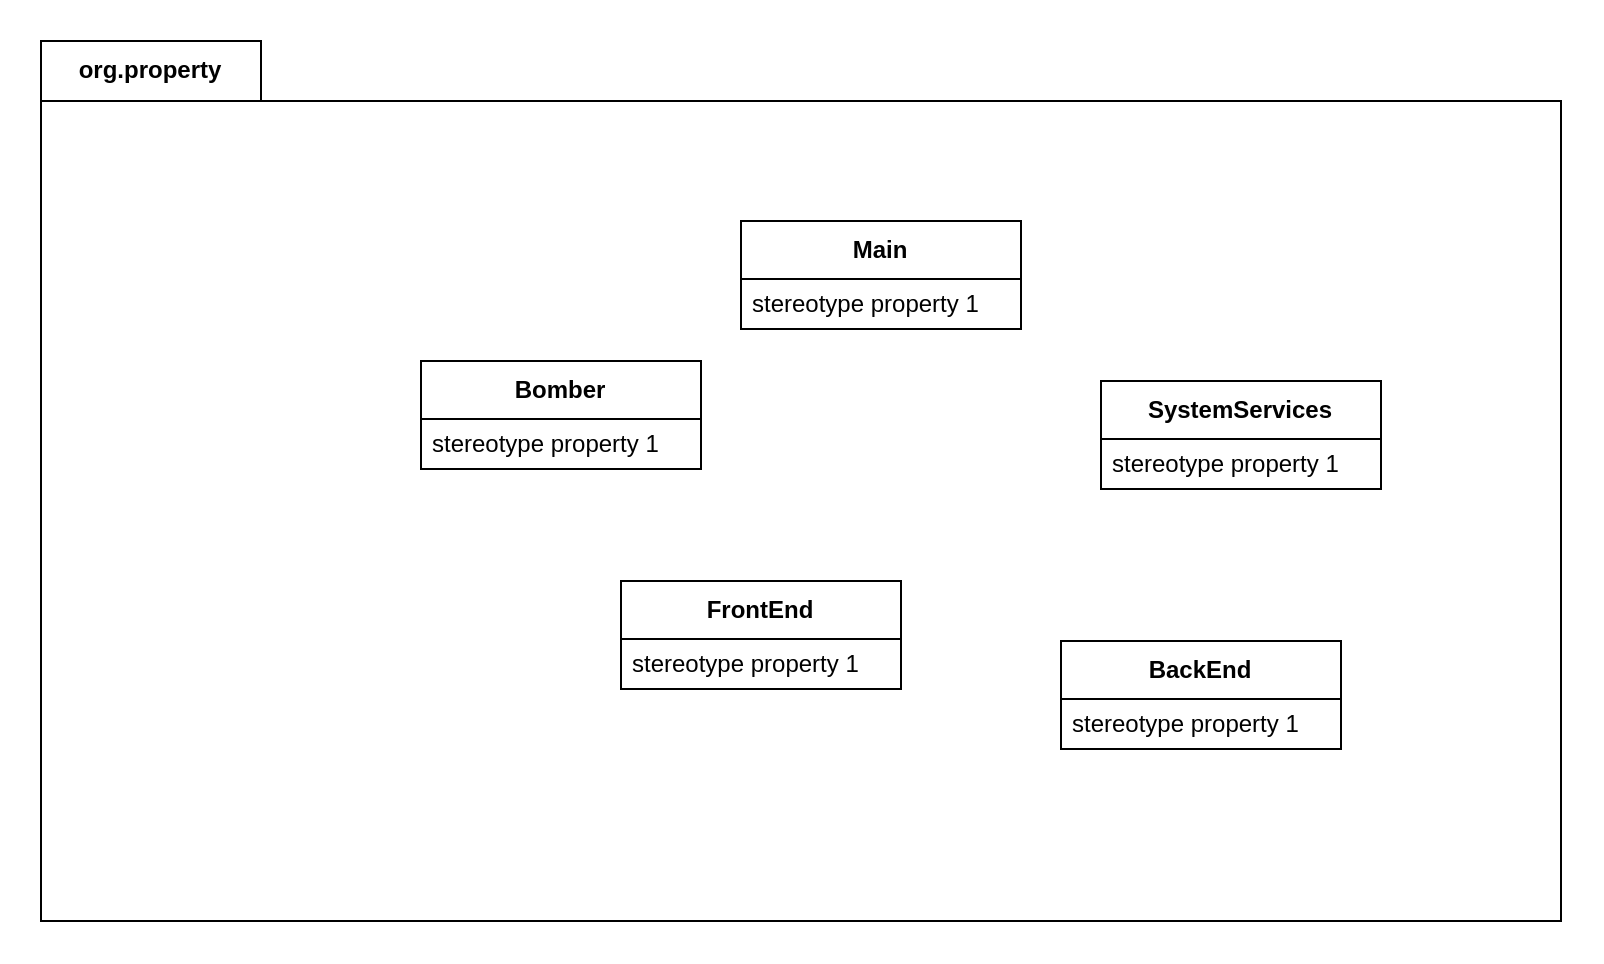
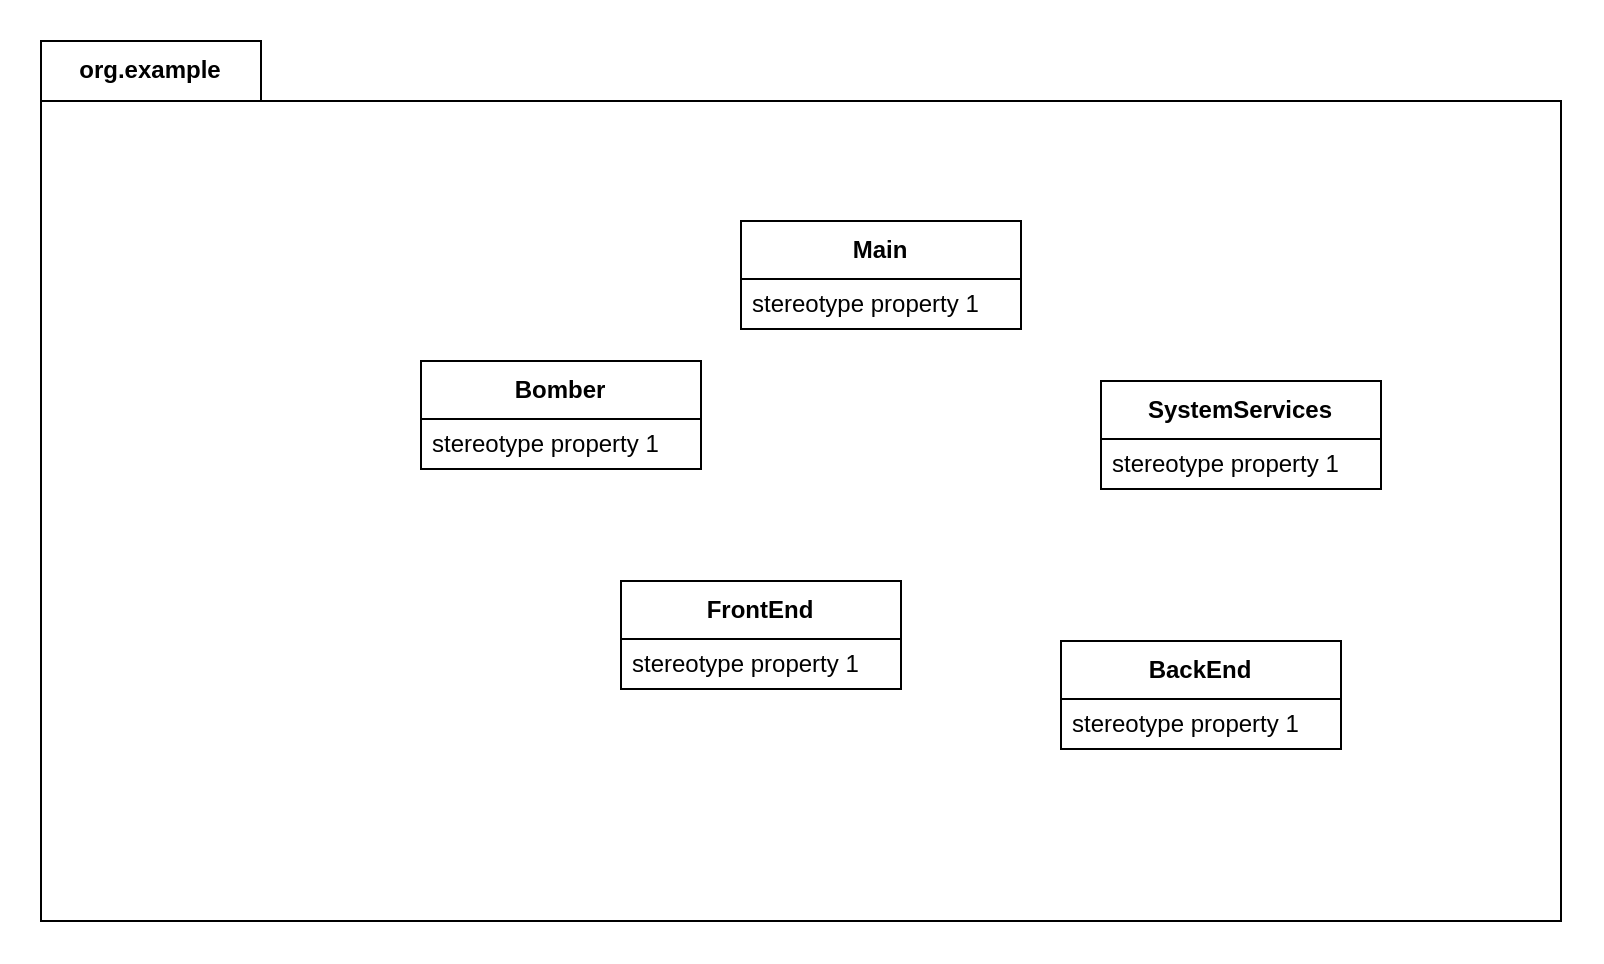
(151, 71) -> (151, 71)
